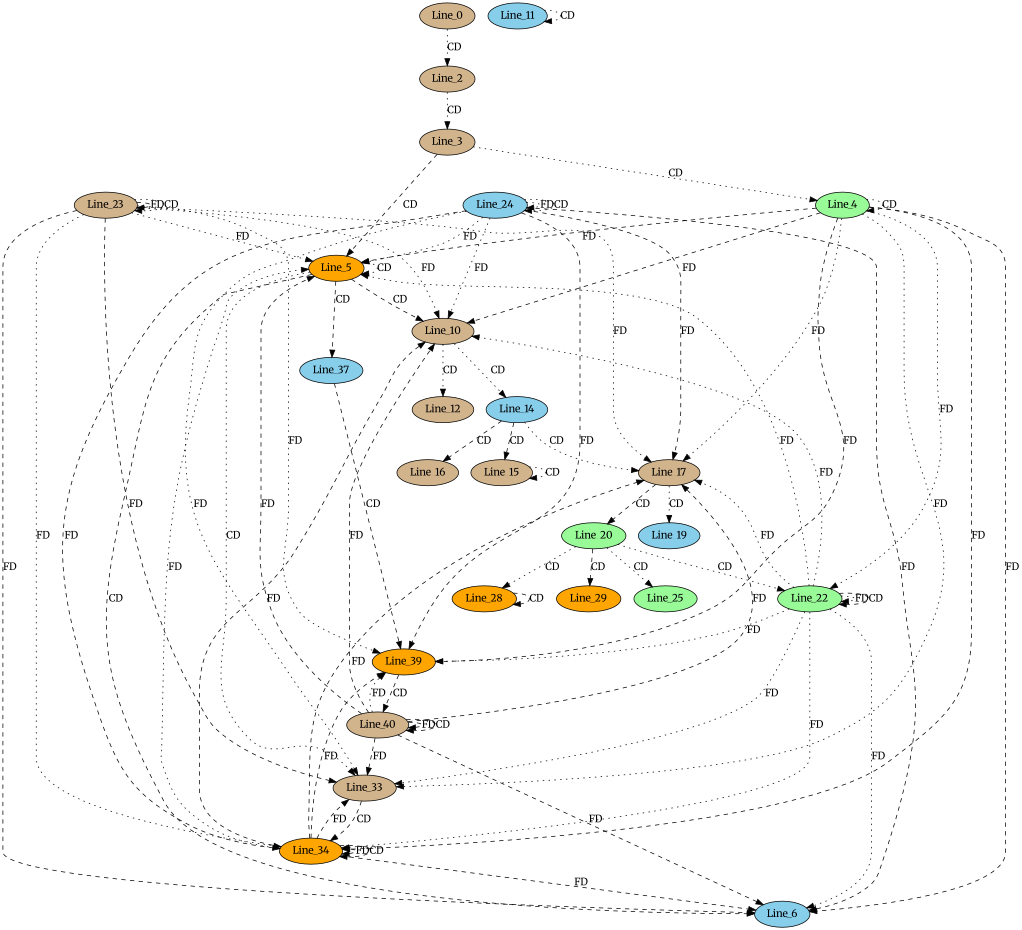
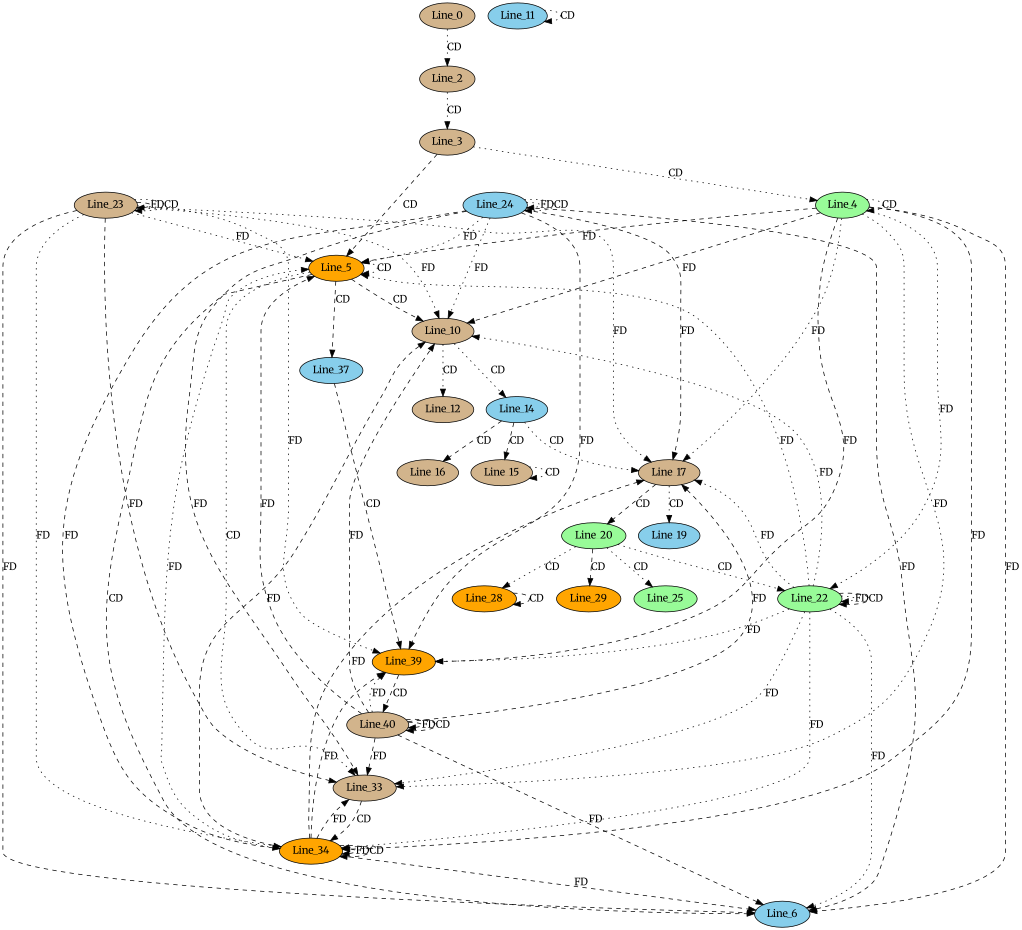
(187, 422) -> (187, 422)
